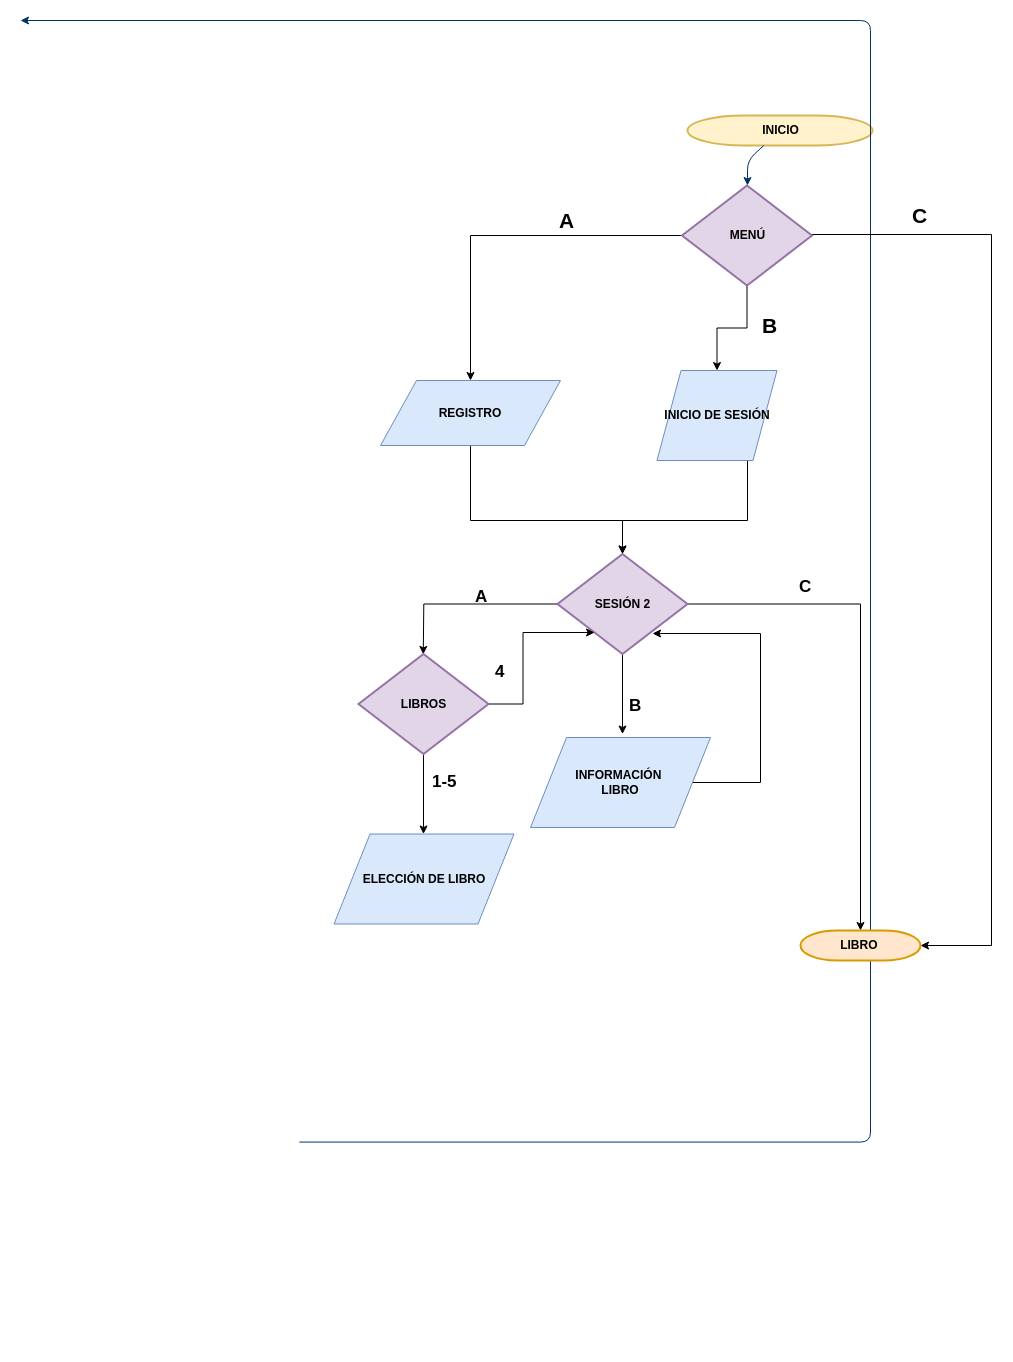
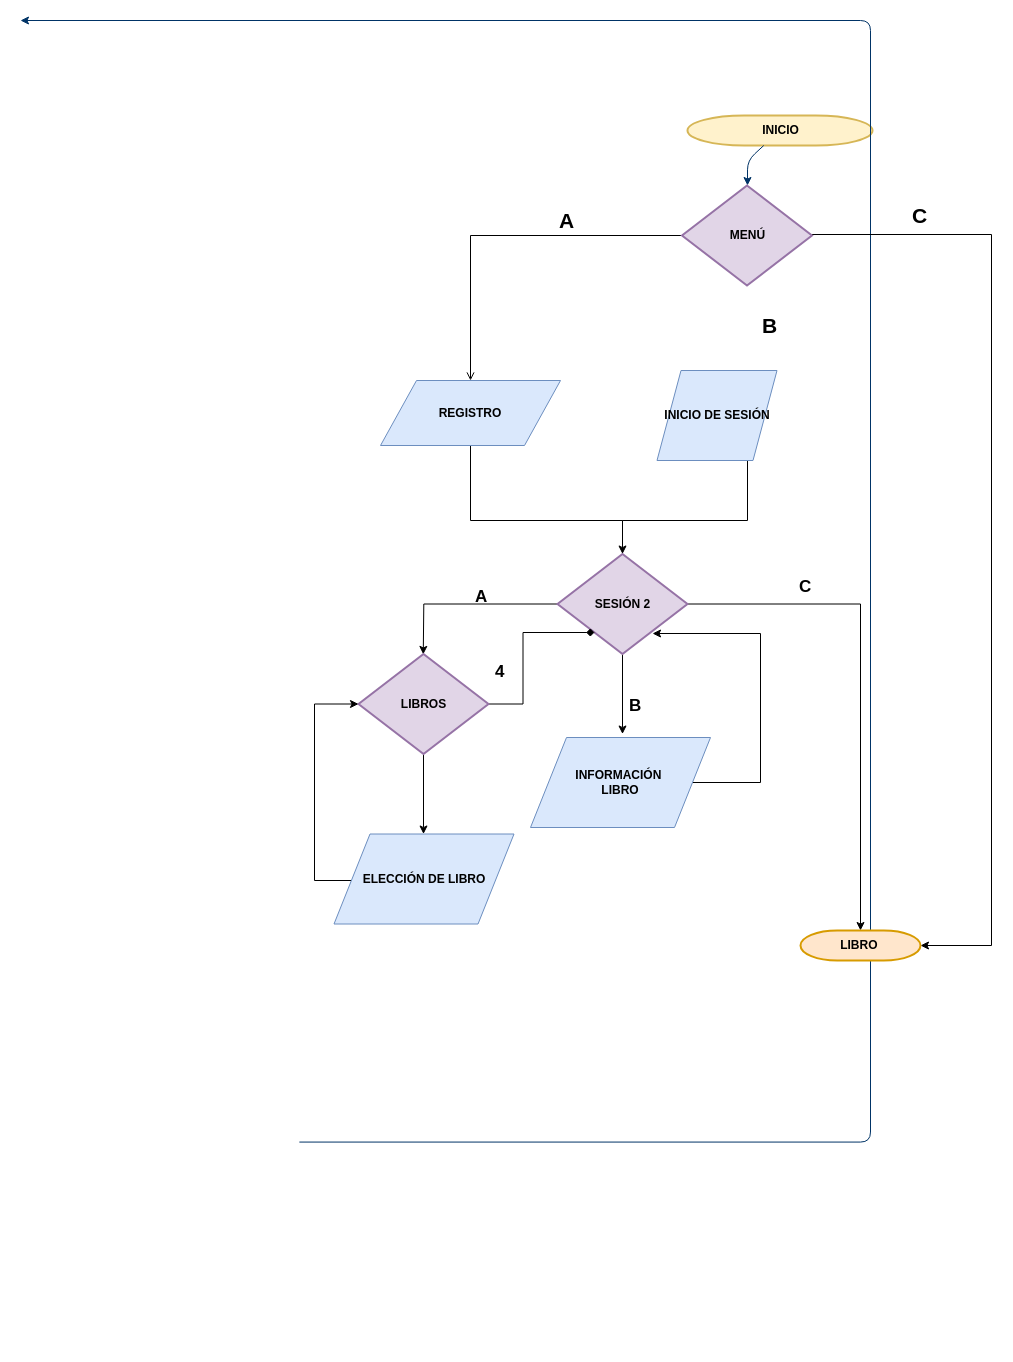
(735, 328) -> none
(471, 372) -> (471, 374)
(623, 548) -> (623, 551)
(586, 633) -> (586, 633)
(451, 780) -> none
none -> (315, 792)
